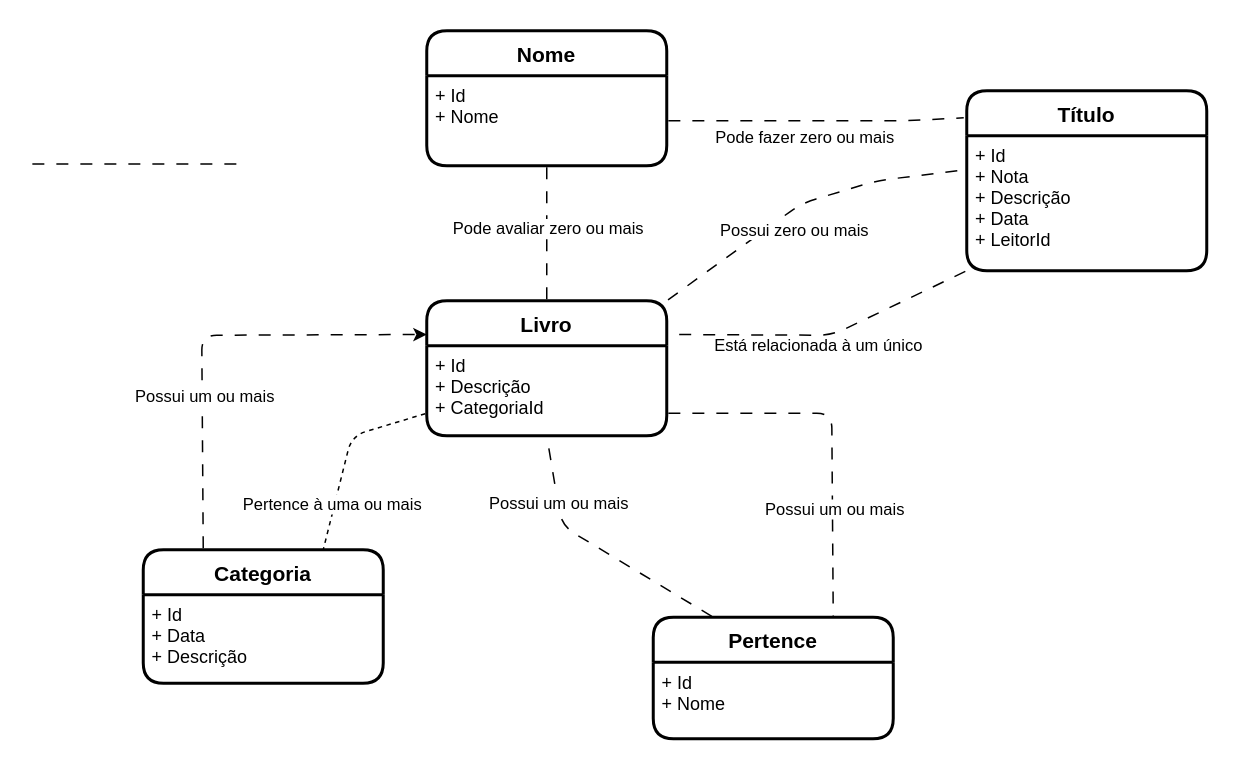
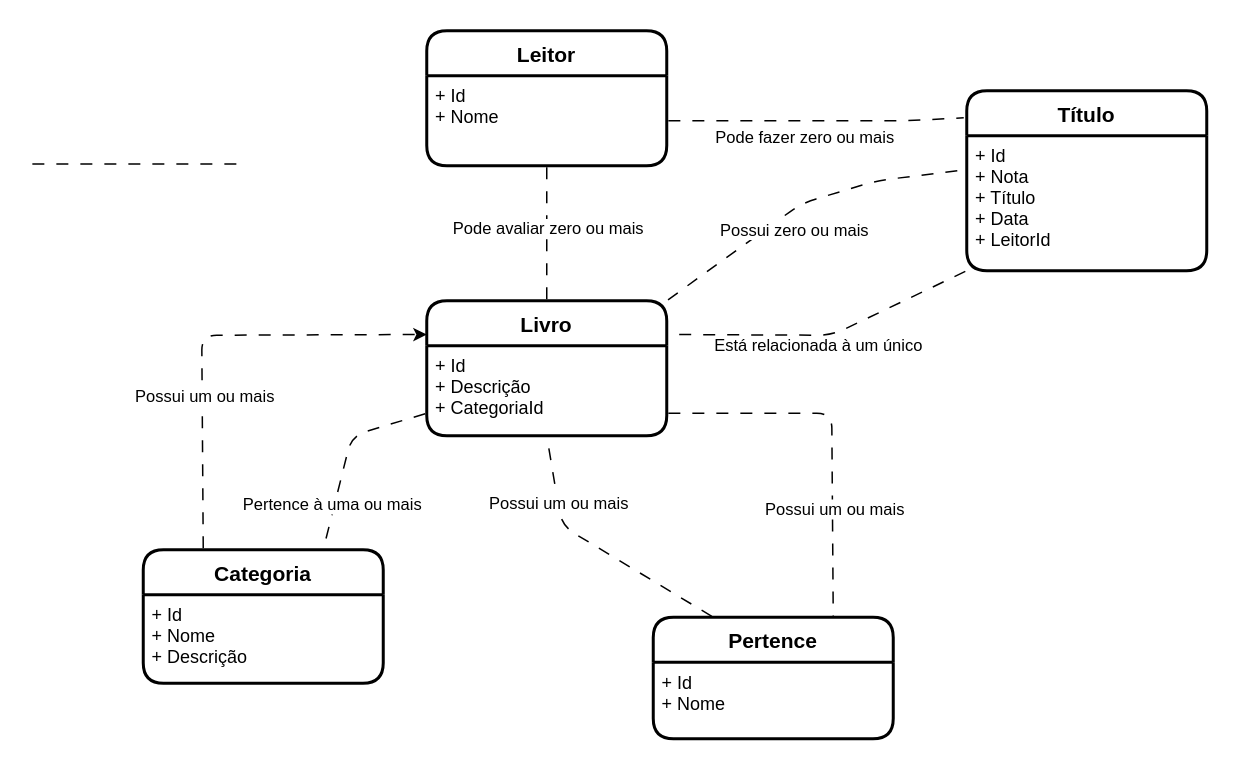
(546, 55) -> (546, 55)
(993, 156) -> (993, 156)
(362, 433) -> (362, 433)
(169, 615) -> (169, 615)
